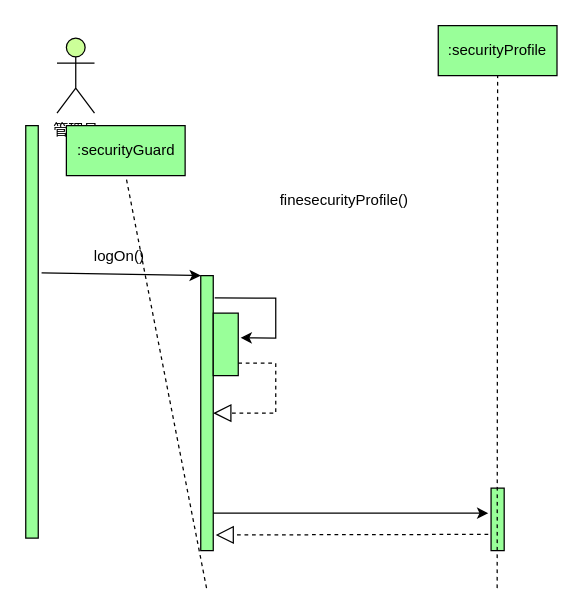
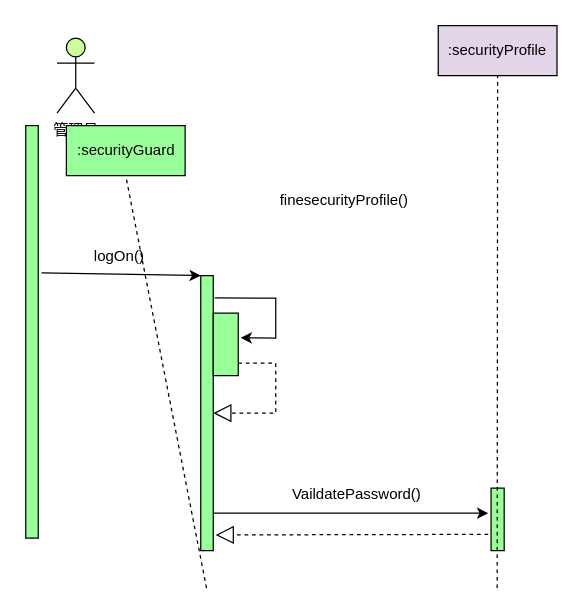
(498, 51) -> (498, 51)
none -> (357, 494)
